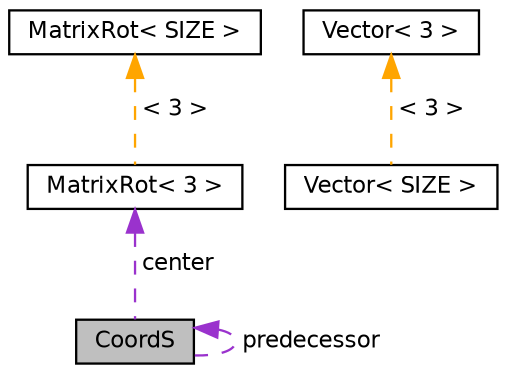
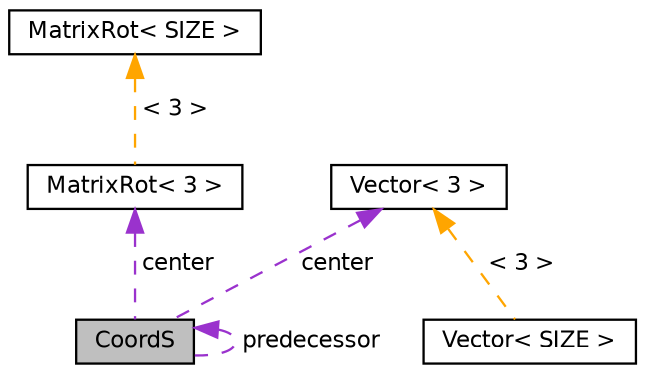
none -> (267, 270)
